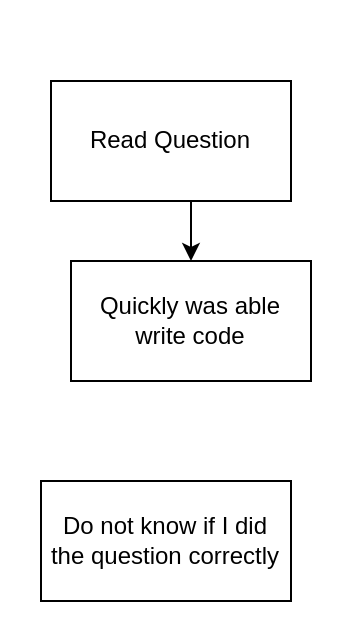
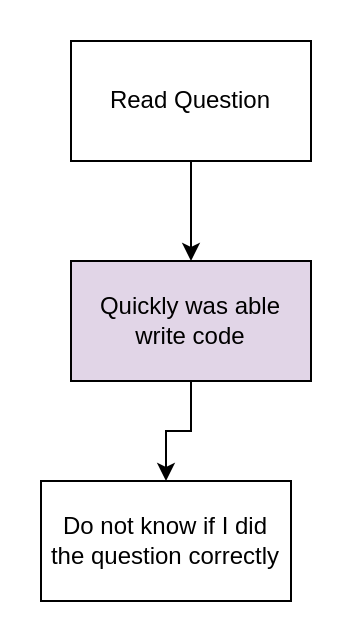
(171, 141) -> (191, 101)
(191, 321) -> (191, 321)
none -> (185, 431)
